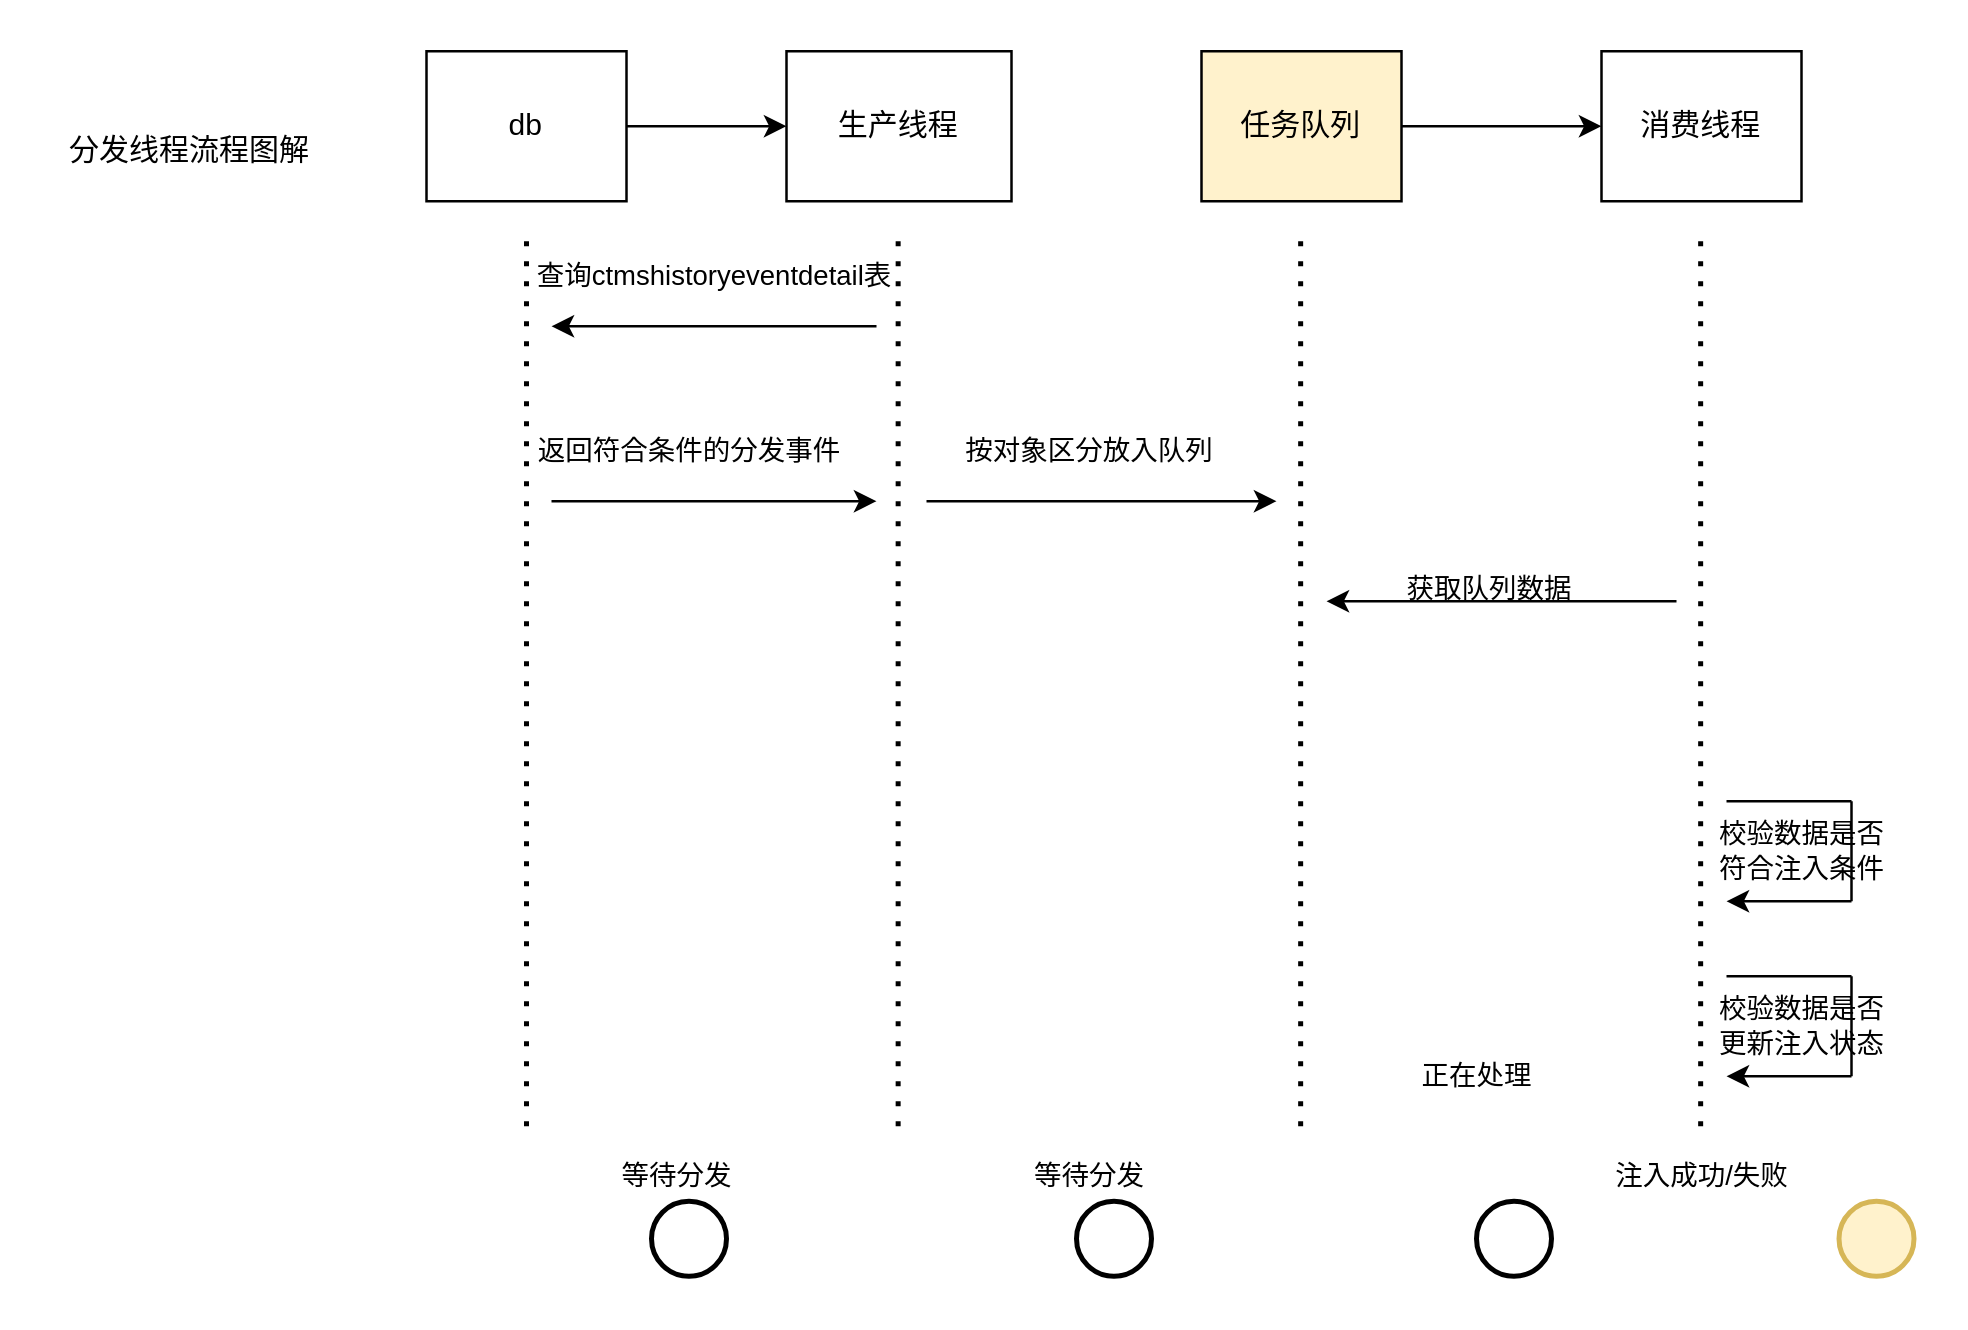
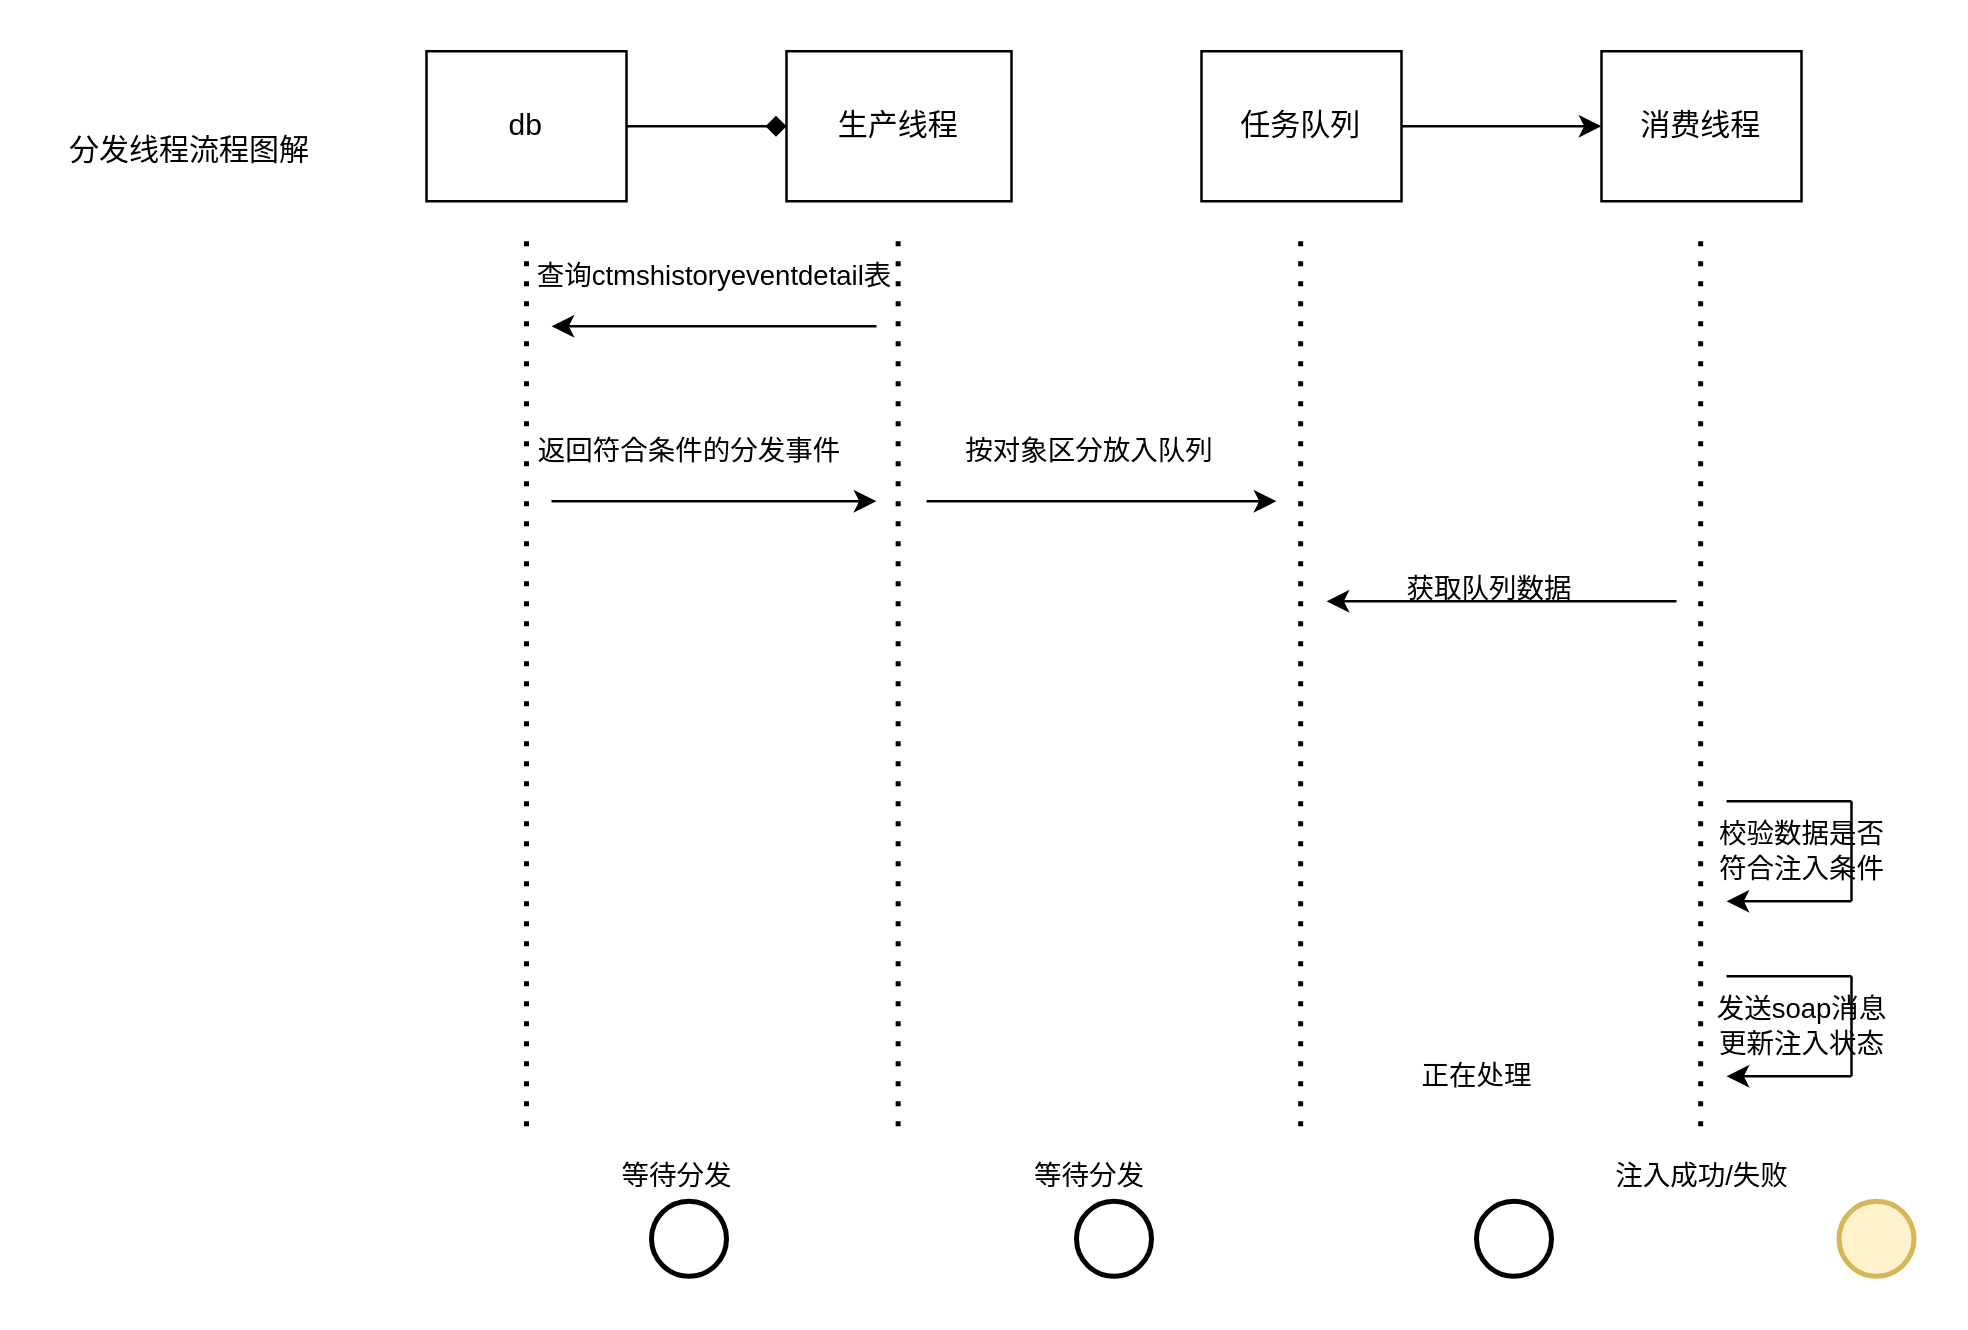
(767, 126) -> (766, 126)
(1301, 126) -> (1301, 126)
(1803, 1026) -> (1803, 1026)
